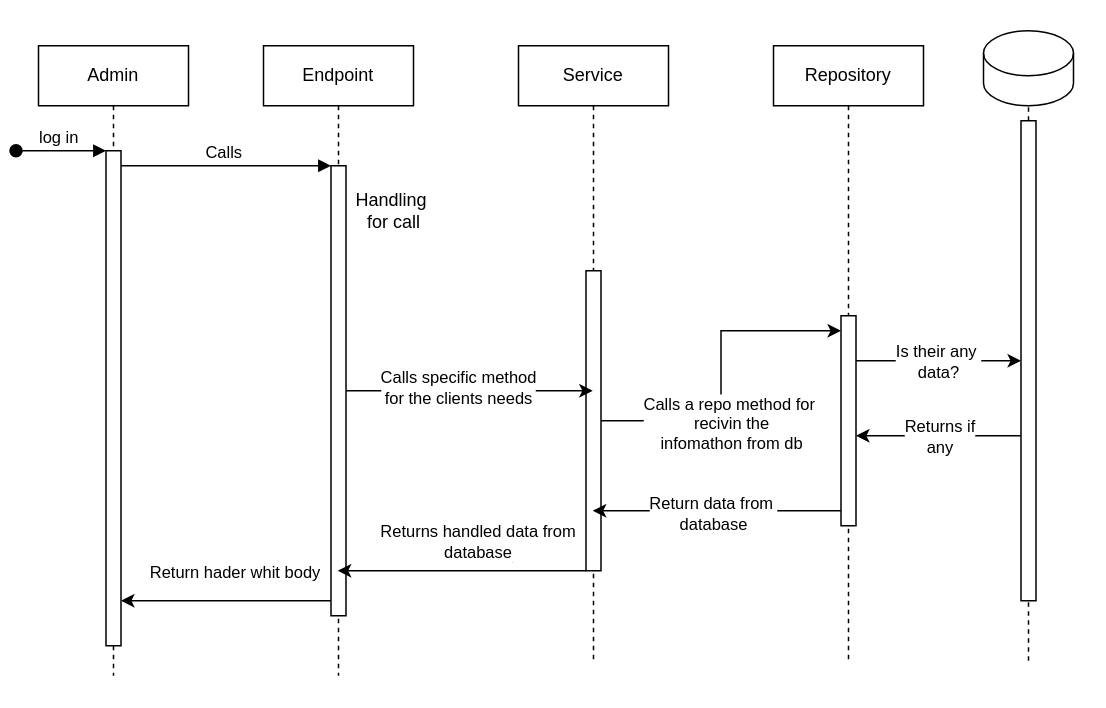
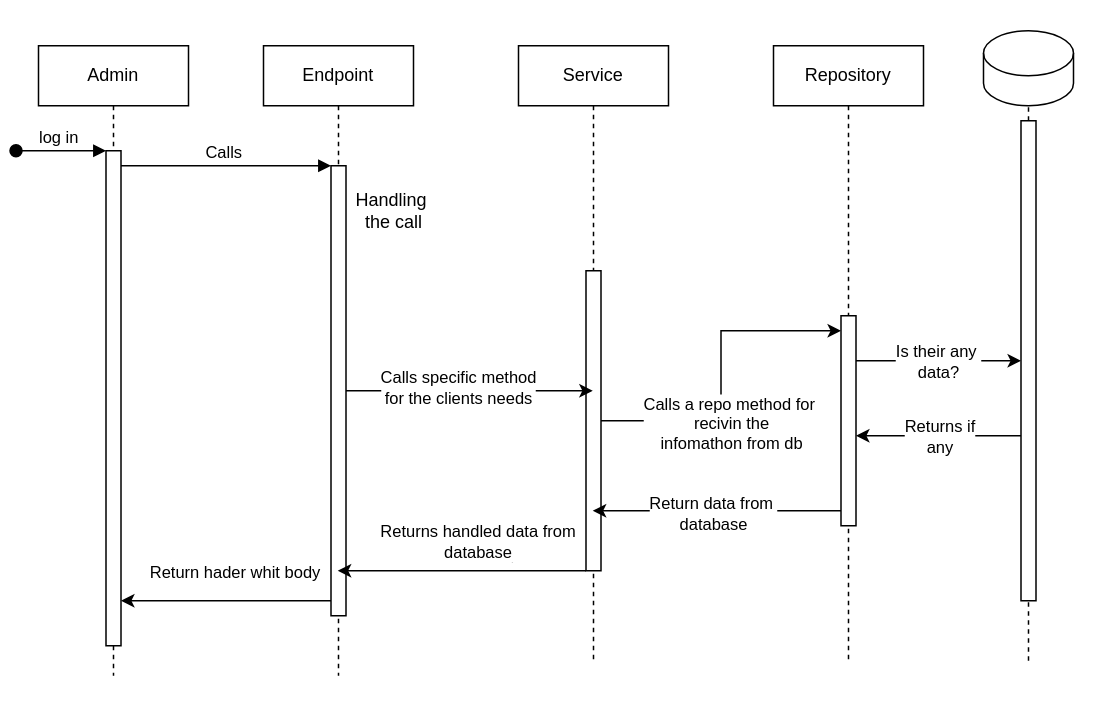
(392, 211) -> (392, 211)
